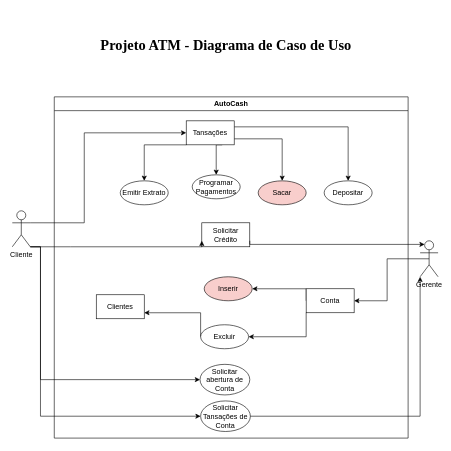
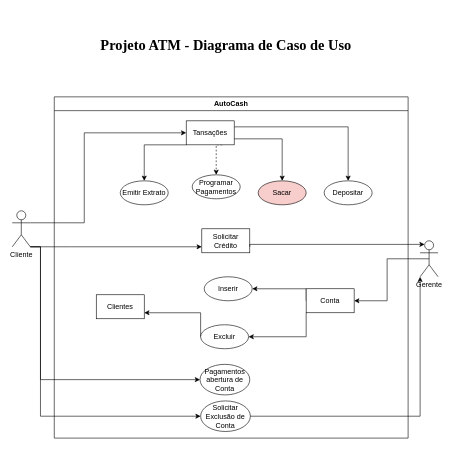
(216, 157) -> (216, 157)
(226, 235) -> (226, 241)
(228, 289) -> (228, 289)
(225, 380) -> (225, 380)
(226, 417) -> (226, 417)
